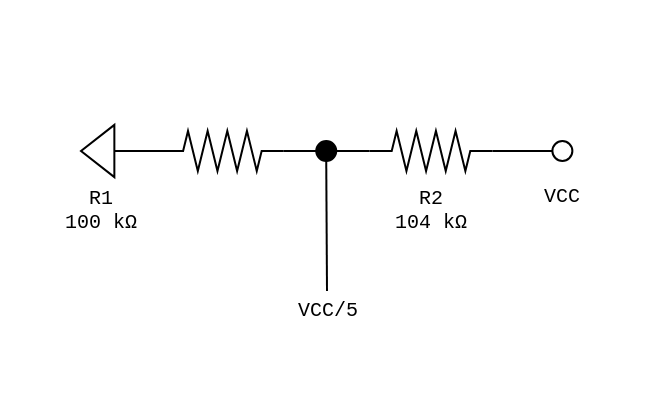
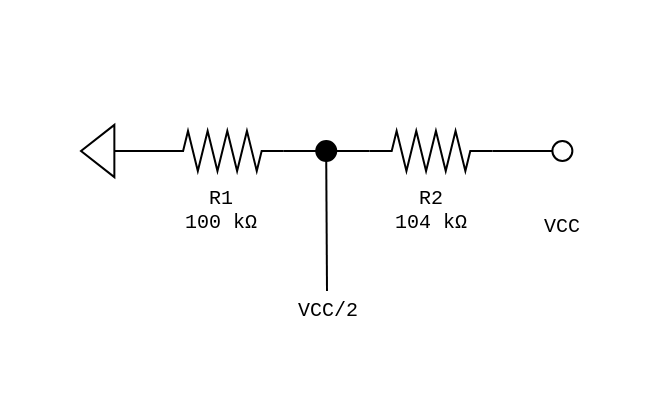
(562, 197) -> (562, 227)
(102, 211) -> (222, 211)
(329, 311) -> (329, 311)
